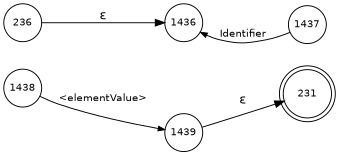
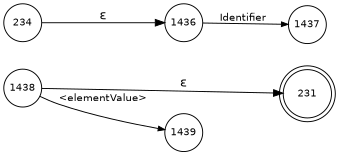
(23, 23) -> (23, 23)
(248, 43) -> (242, 24)
(239, 116) -> (158, 91)
